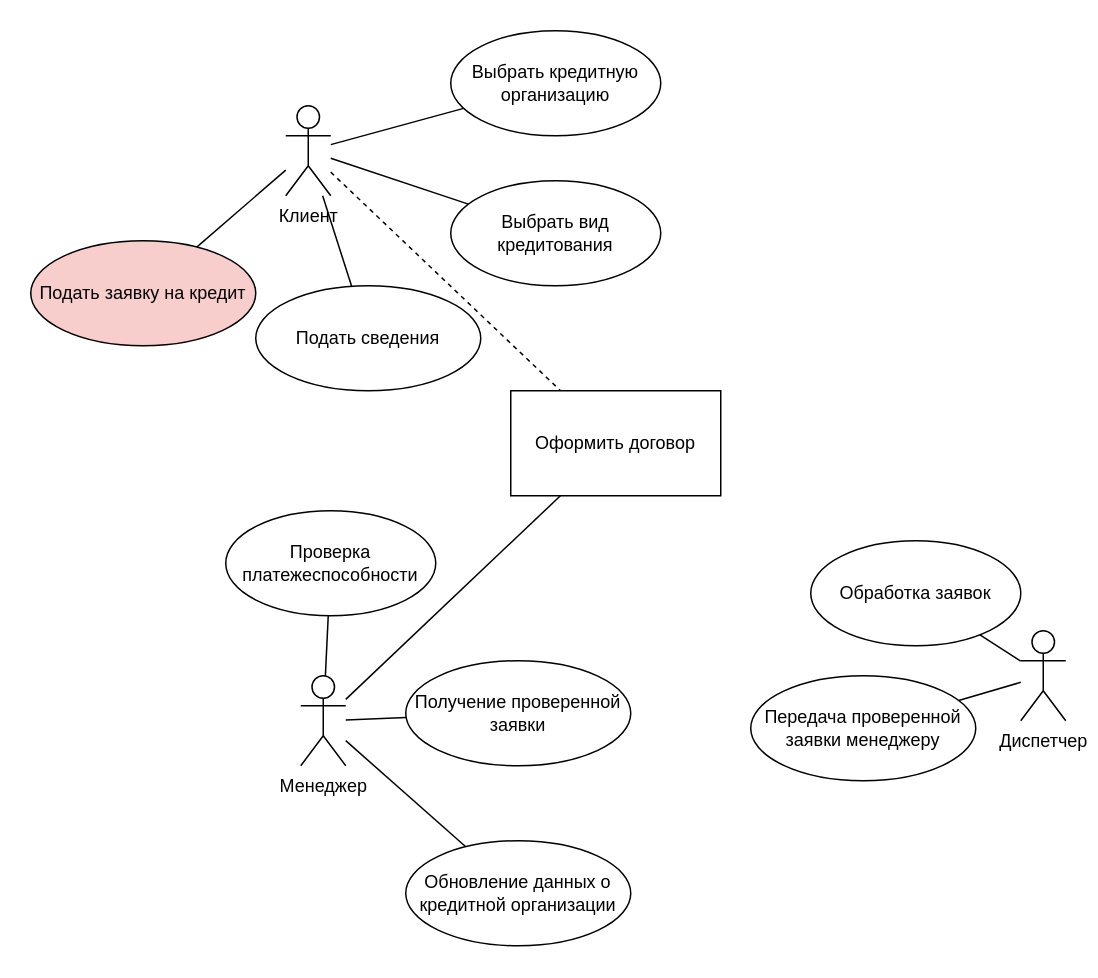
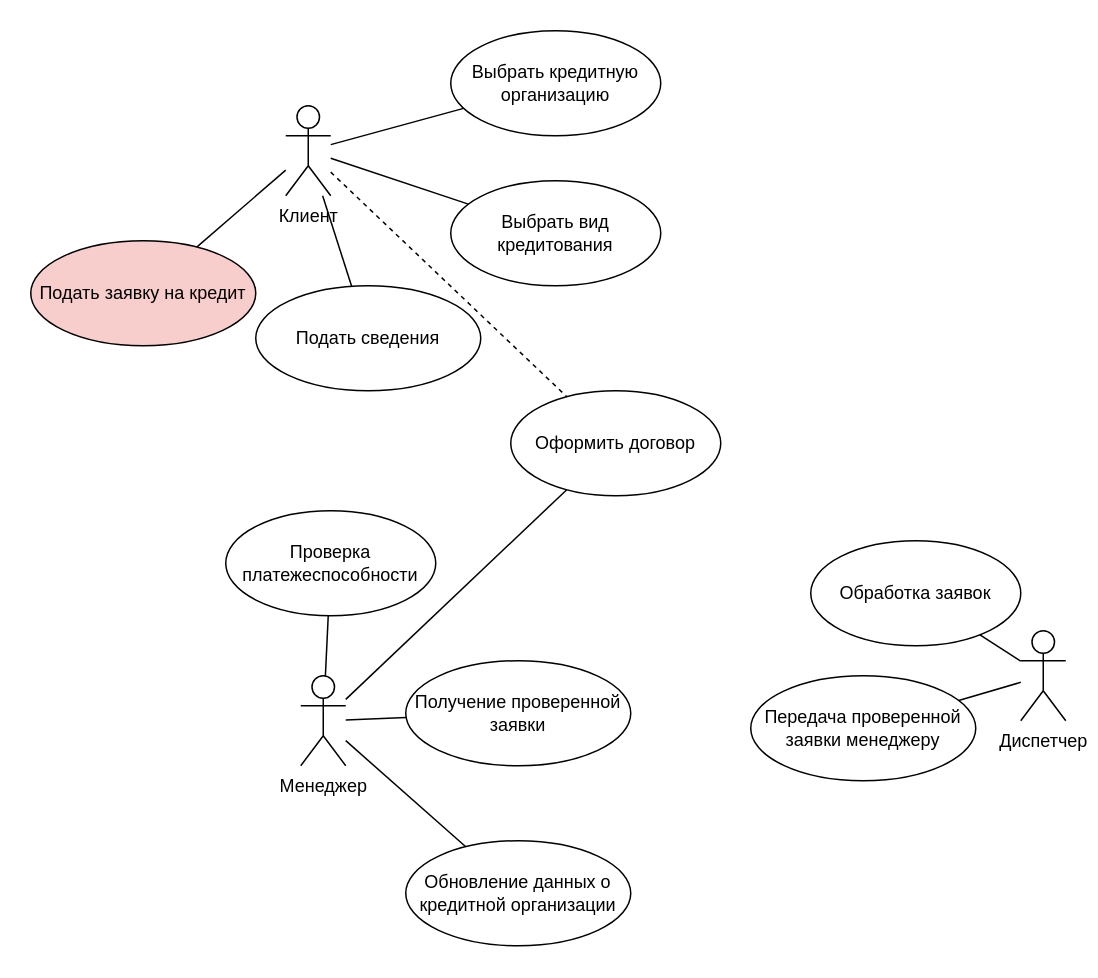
(616, 443) -> (616, 443)
